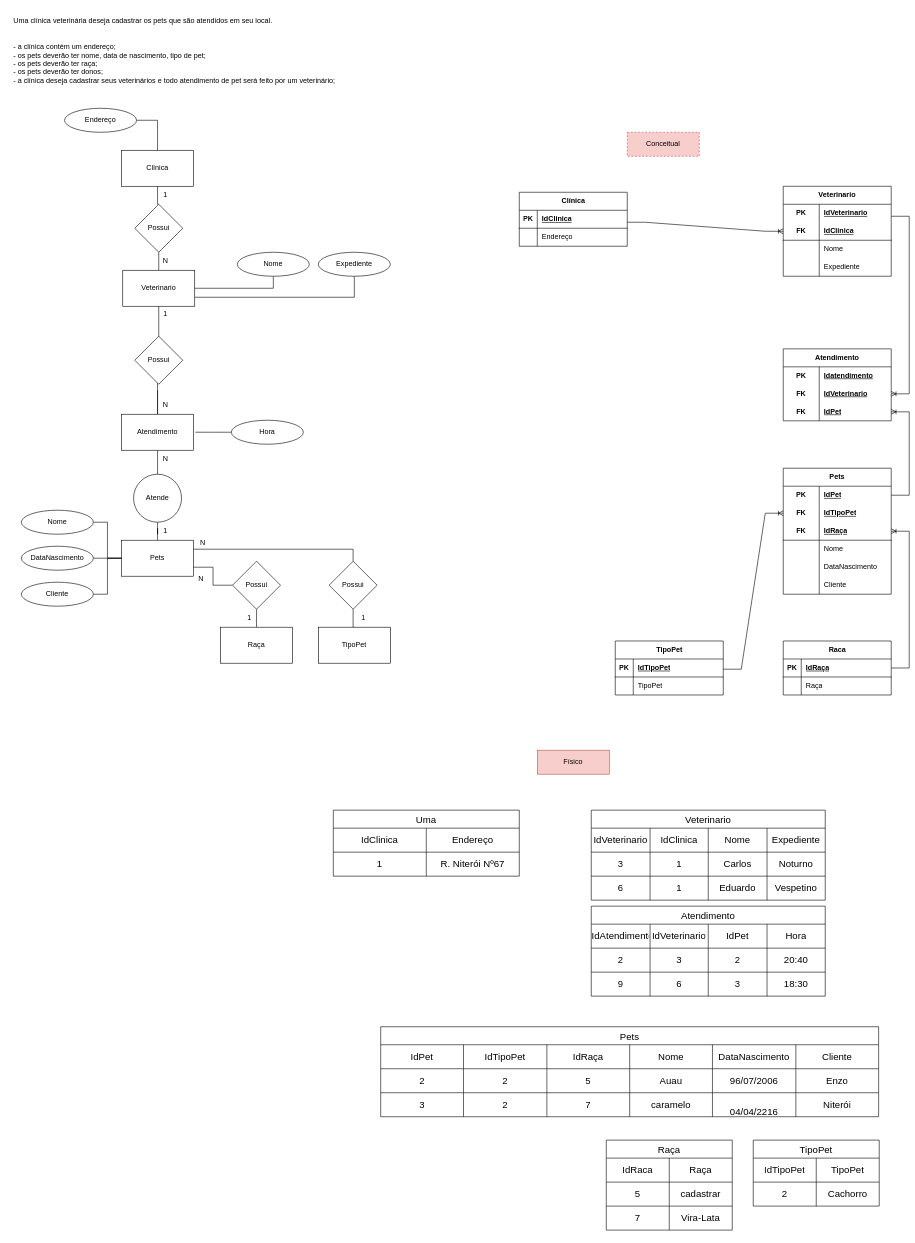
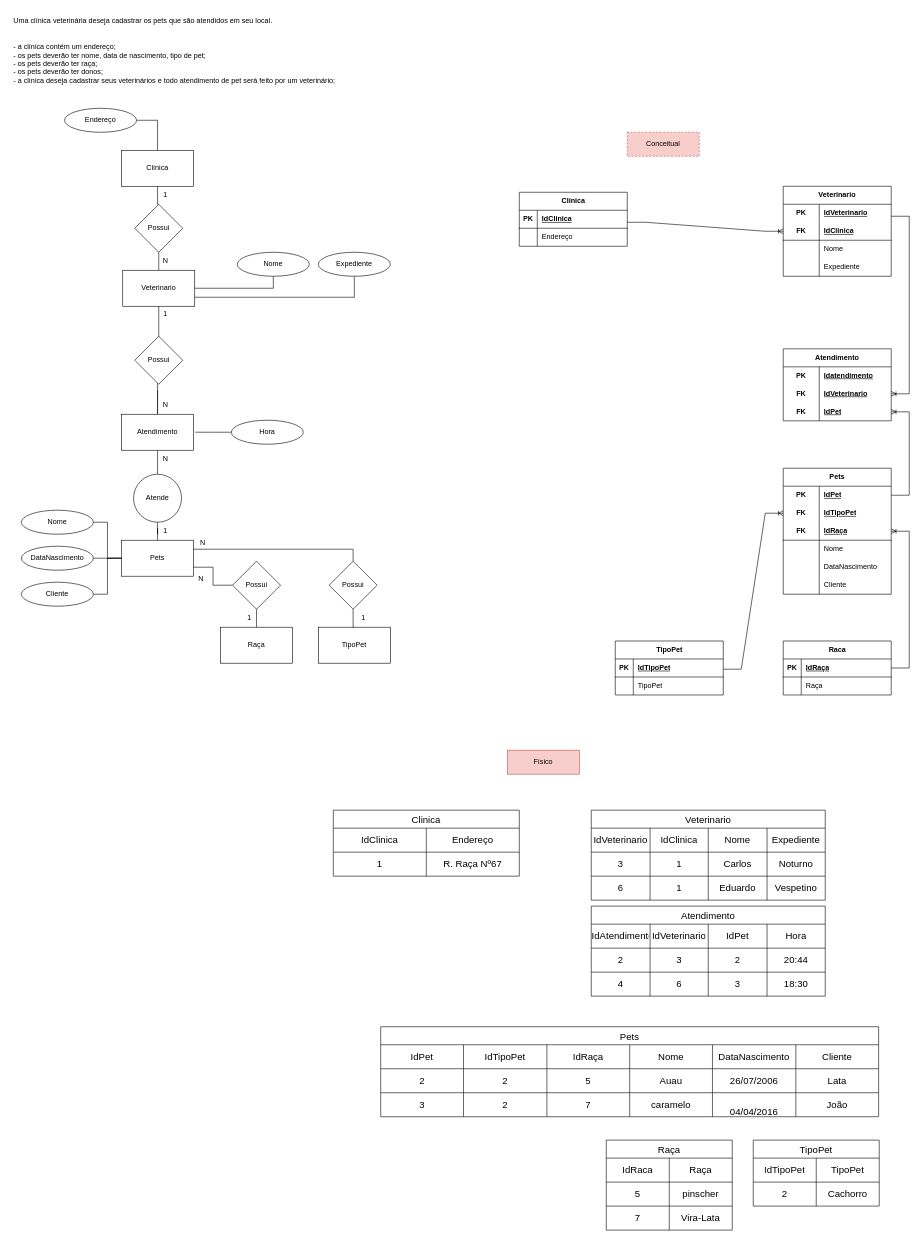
(573, 762) -> (543, 762)
(426, 820) -> (426, 820)
(473, 864) -> (473, 864)
(796, 960) -> (796, 960)
(621, 984) -> (621, 984)
(754, 1081) -> (754, 1081)
(837, 1081) -> (837, 1081)
(754, 1105) -> (754, 1105)
(837, 1105) -> (837, 1105)
(701, 1194) -> (701, 1194)
